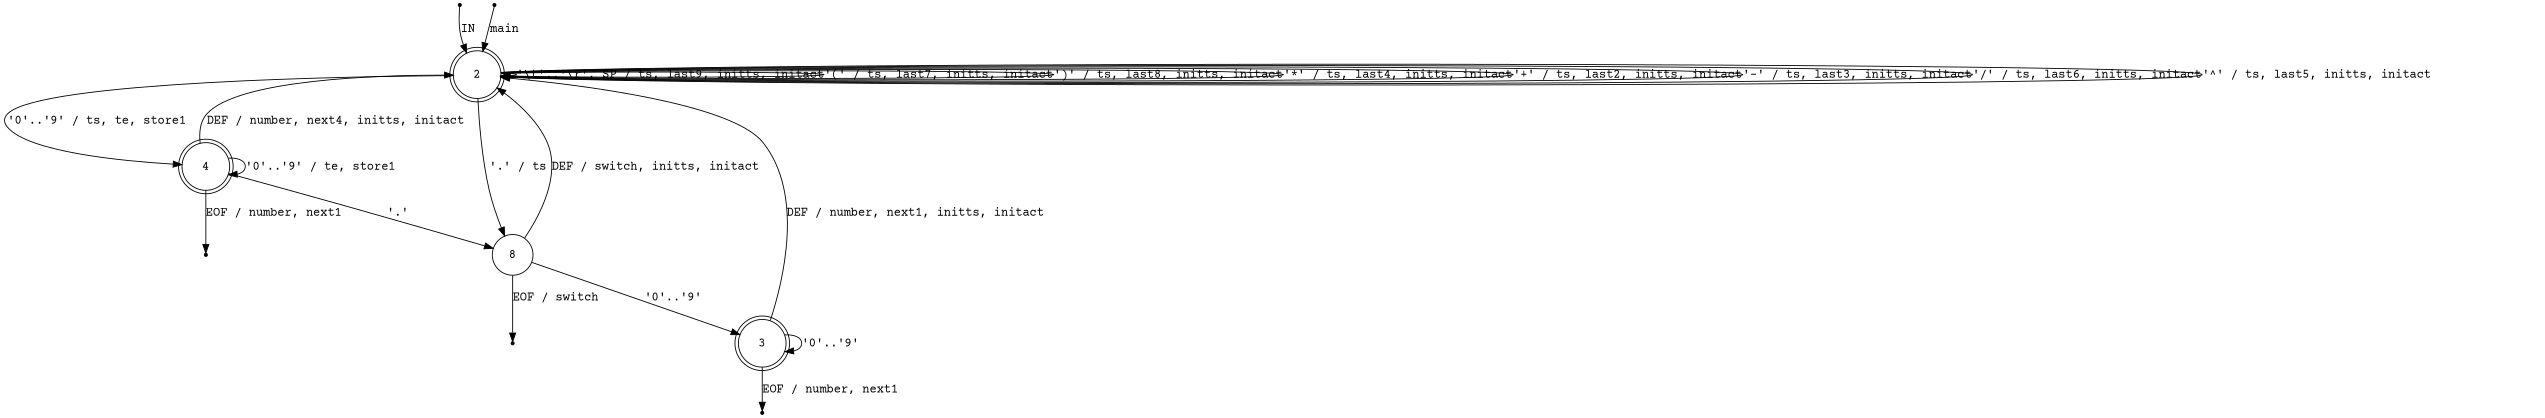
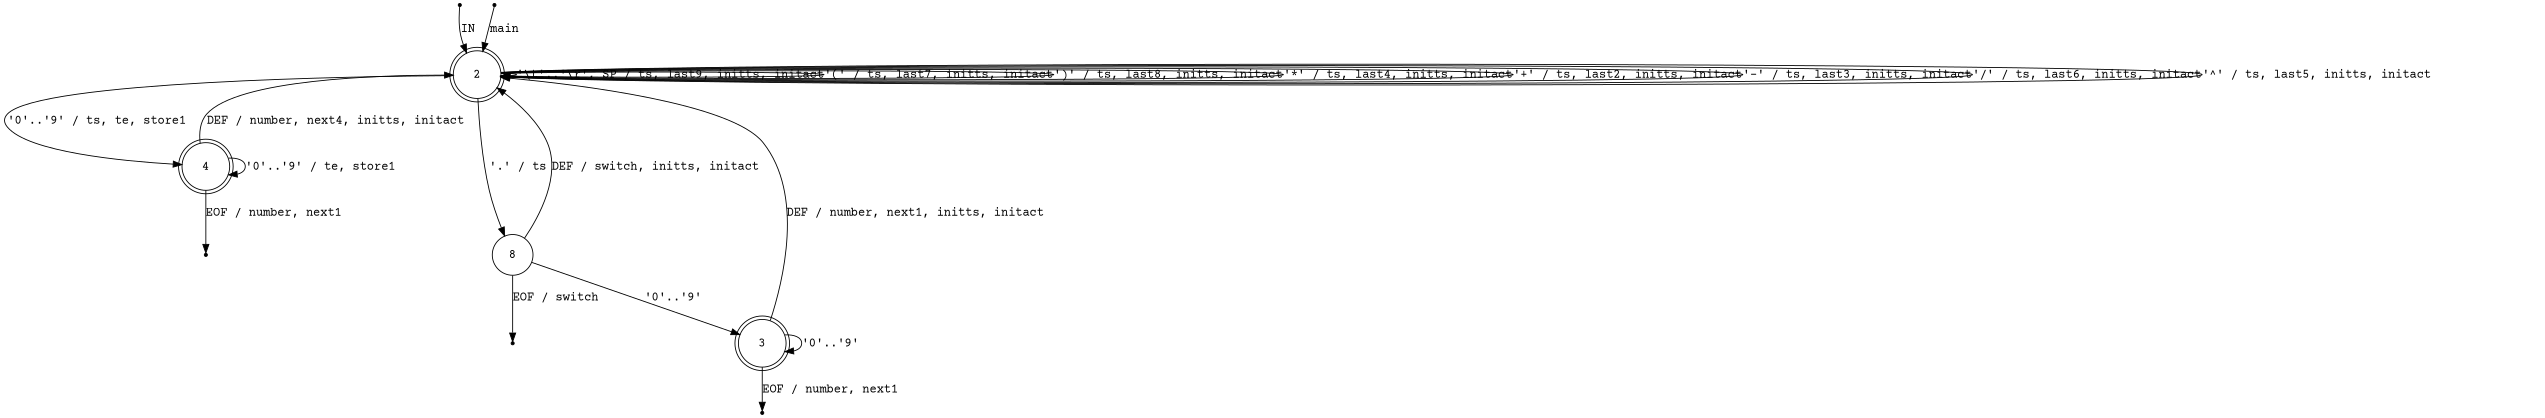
(357, 209) -> none
